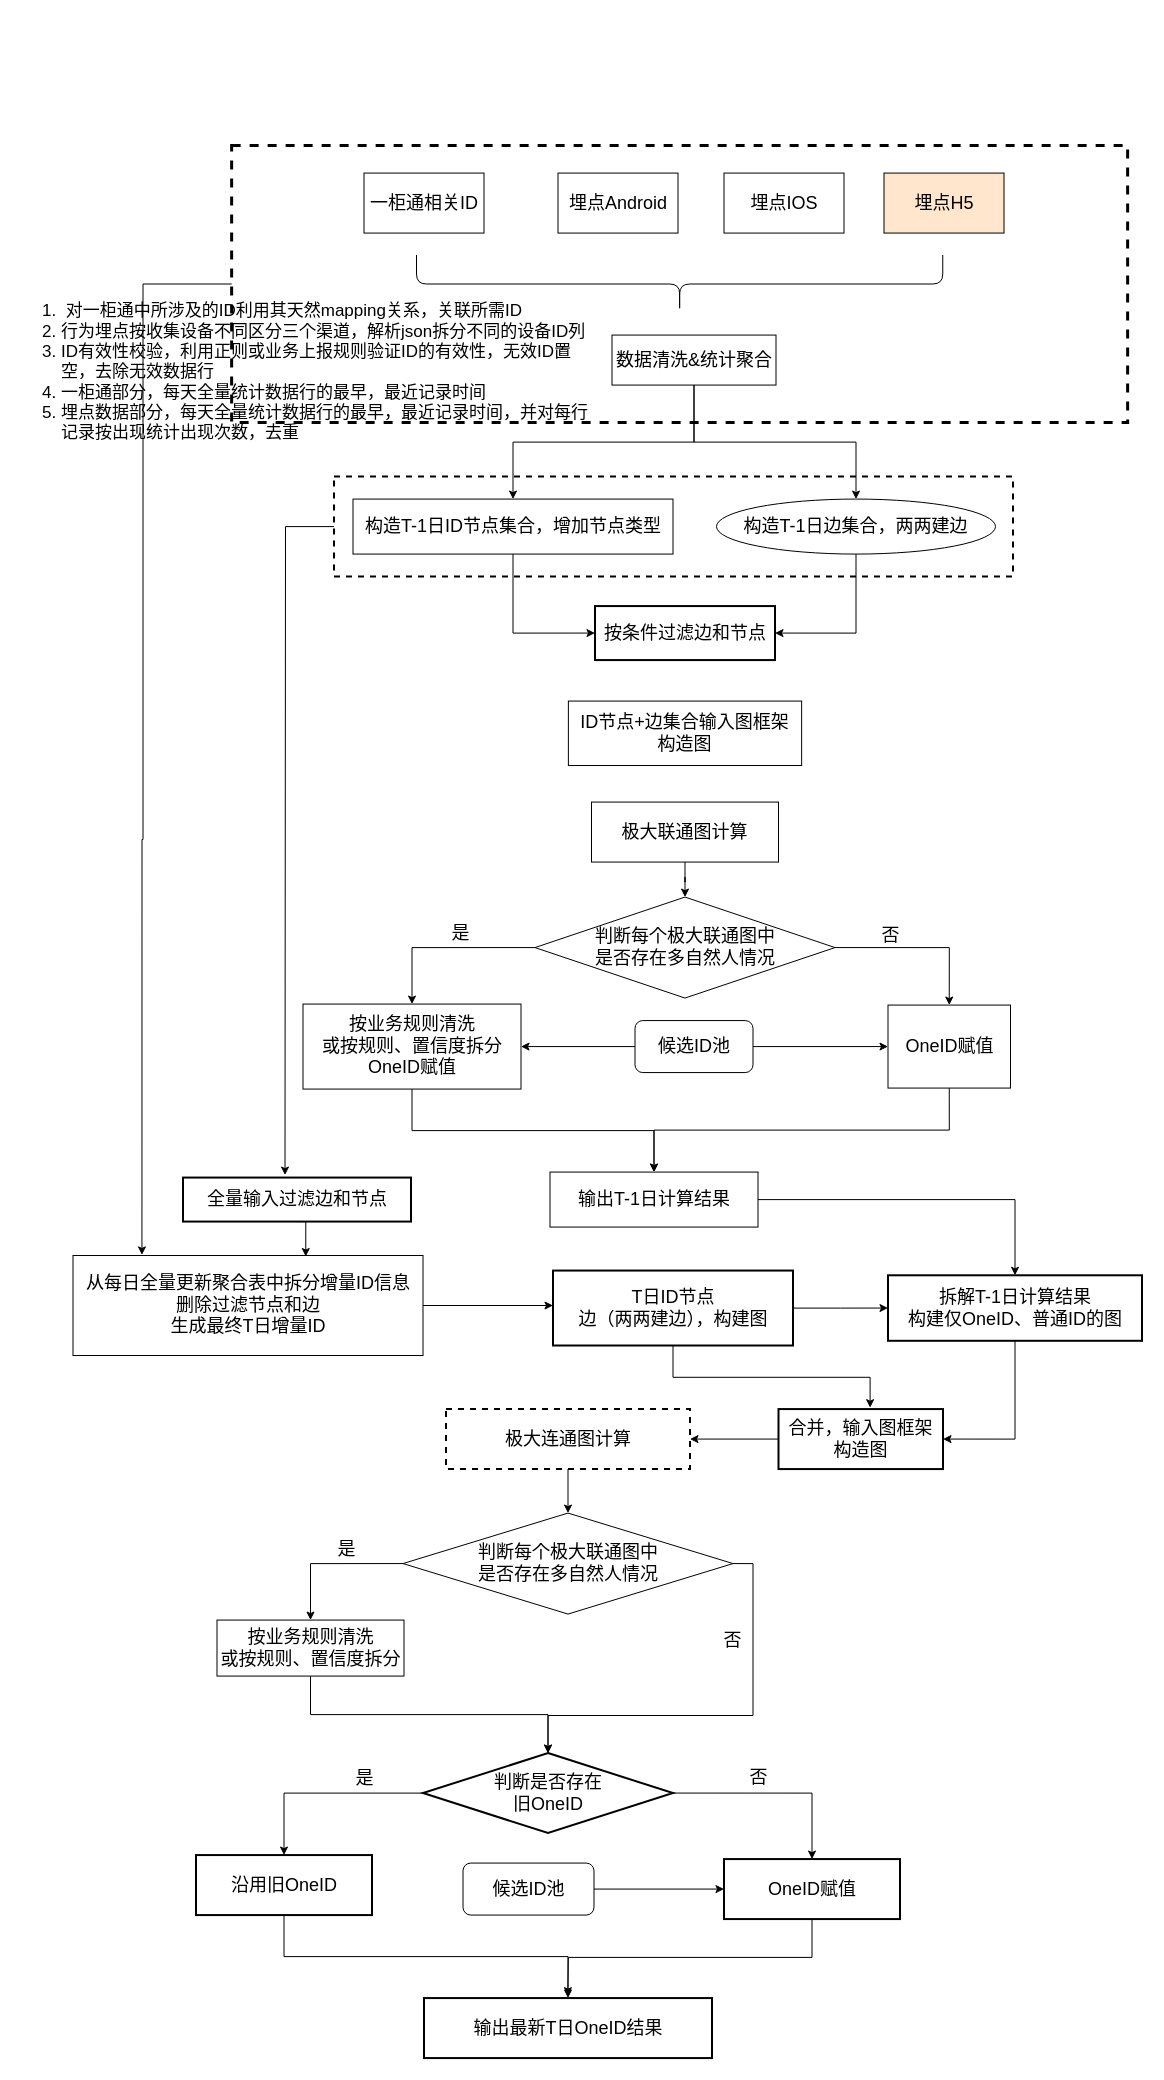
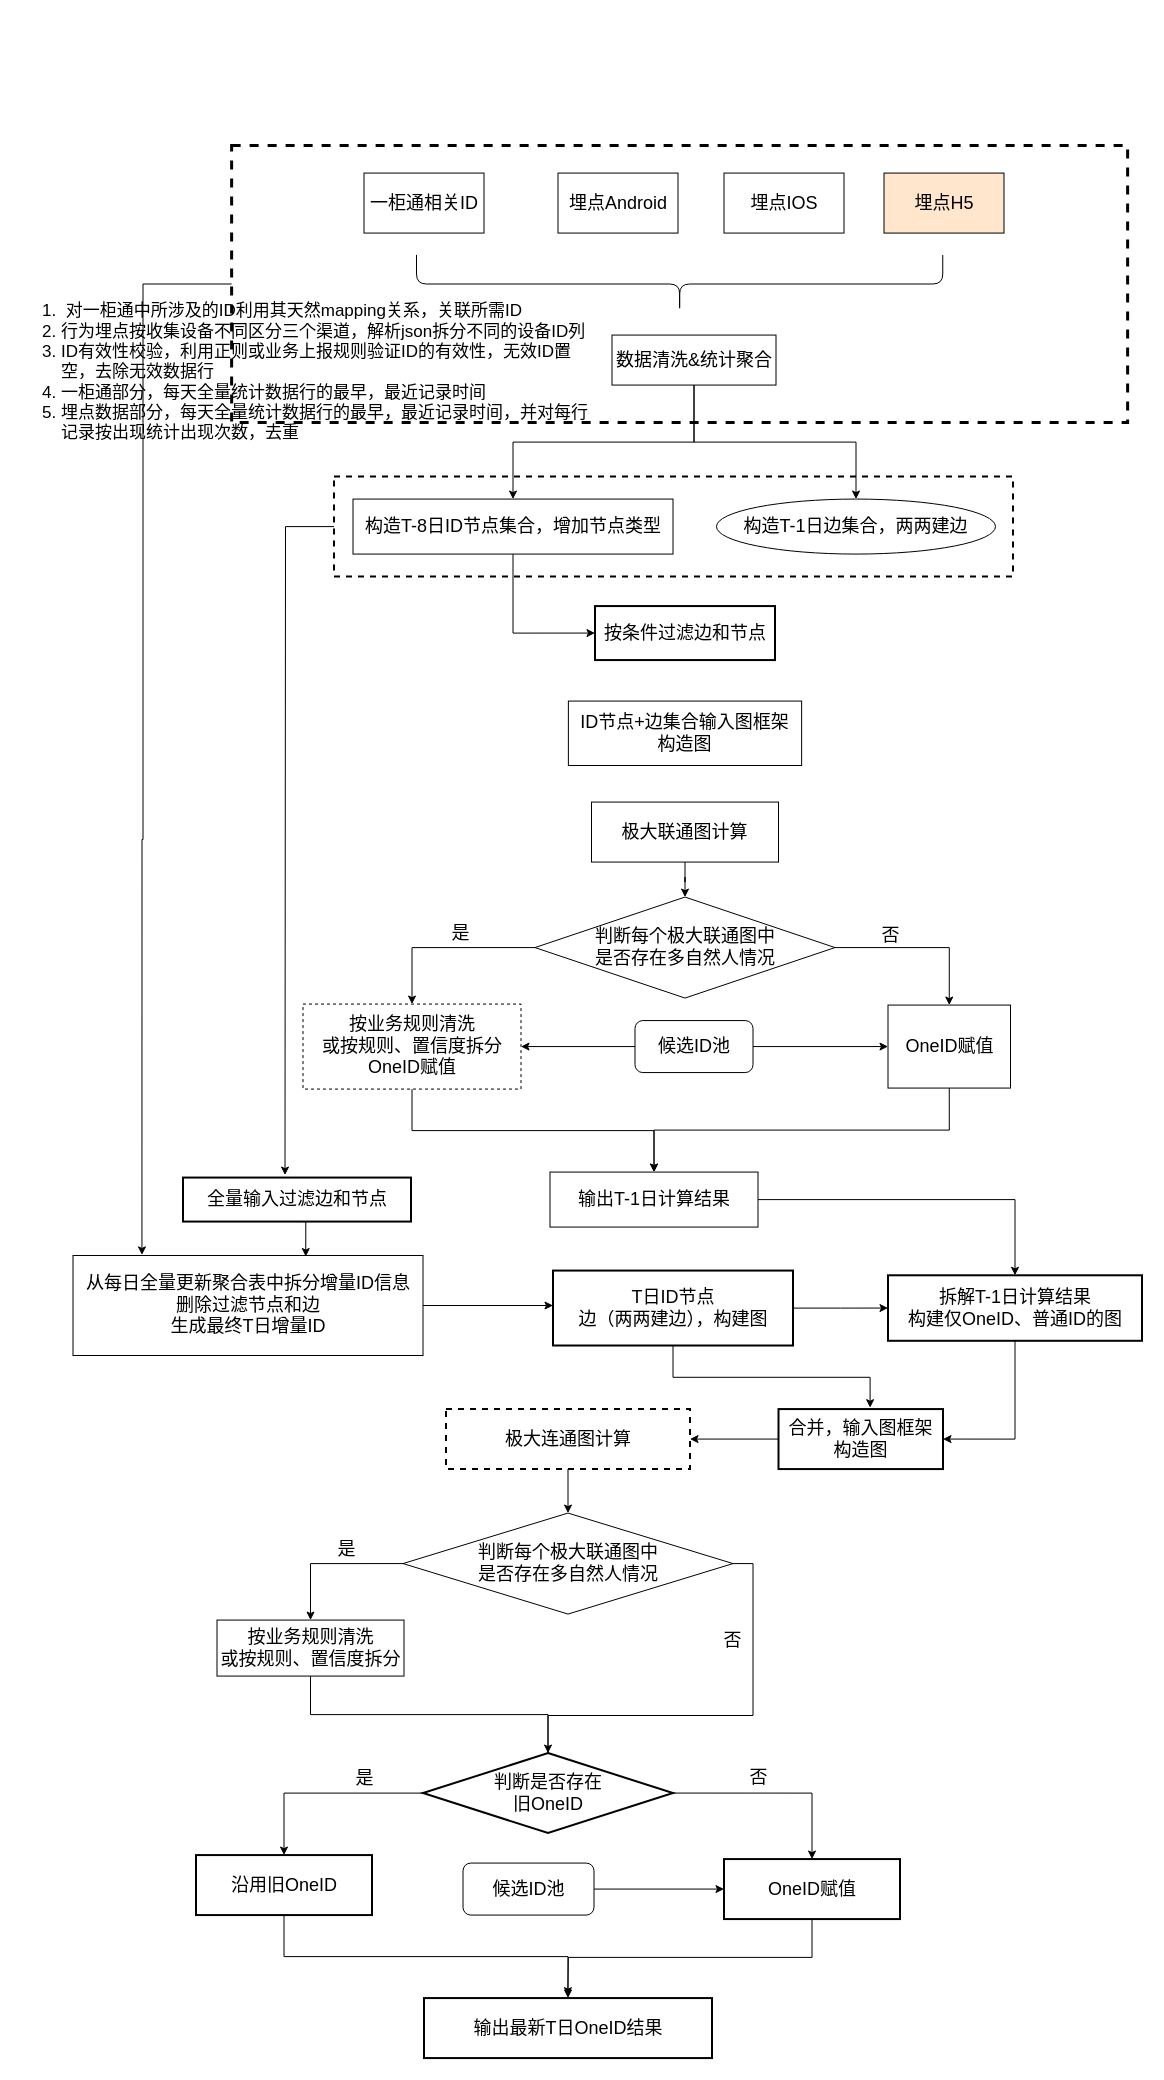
(514, 527) -> (514, 527)
(856, 630) -> none
(412, 1047) -> (412, 1047)
(548, 1747) -> (548, 1749)
